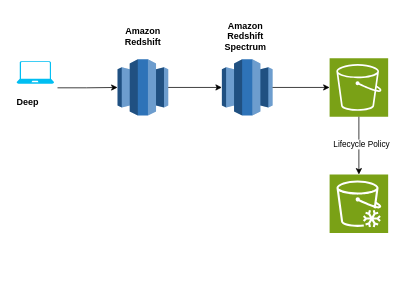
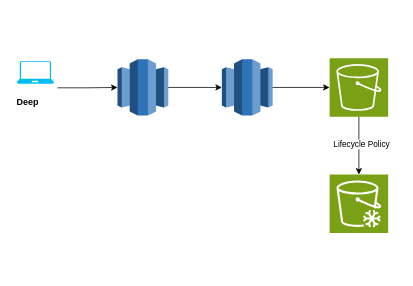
(245, 35) -> none
(143, 36) -> none
